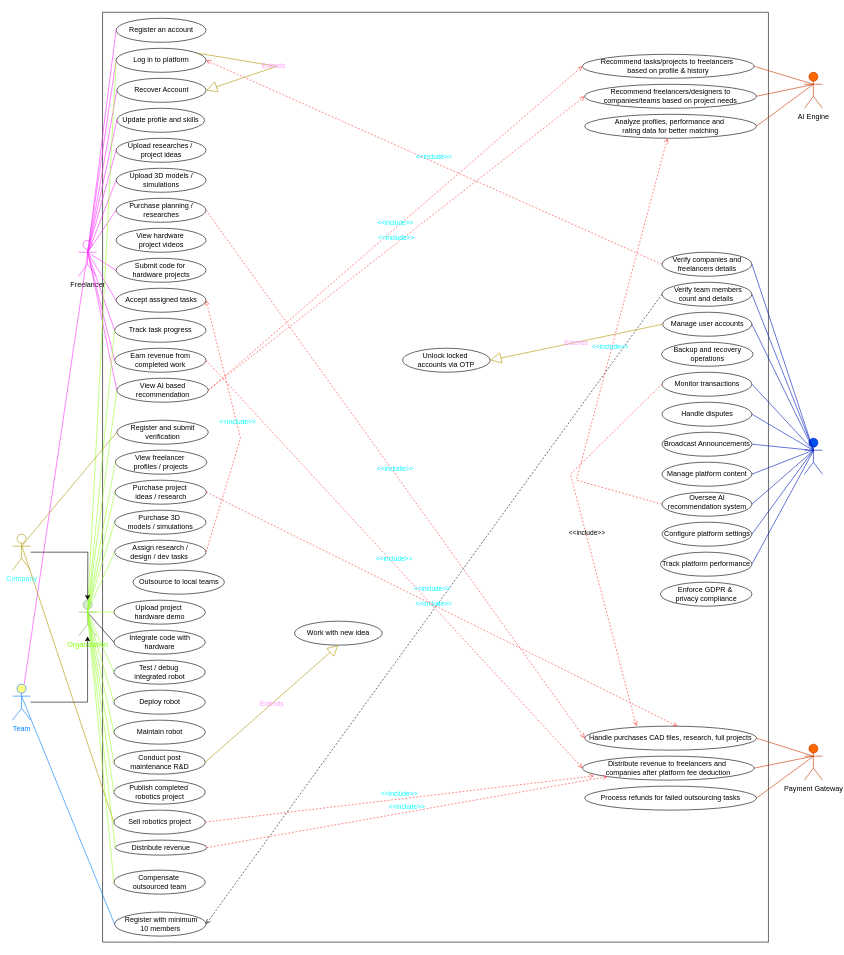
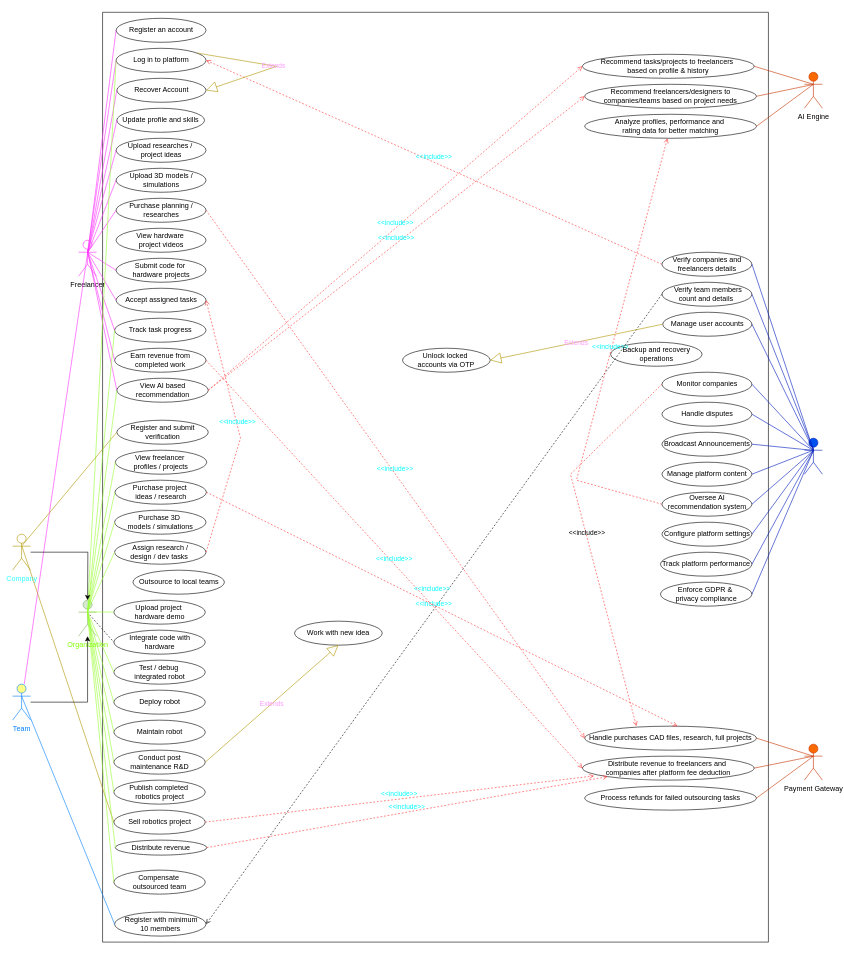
(707, 354) -> (656, 354)
(707, 384) -> (707, 384)
none -> (790, 505)
(100, 627) -> (100, 627)
